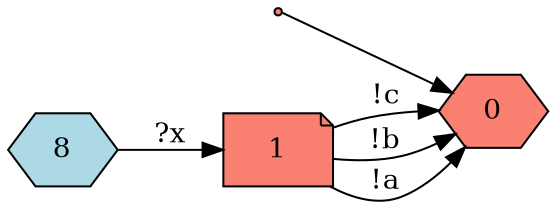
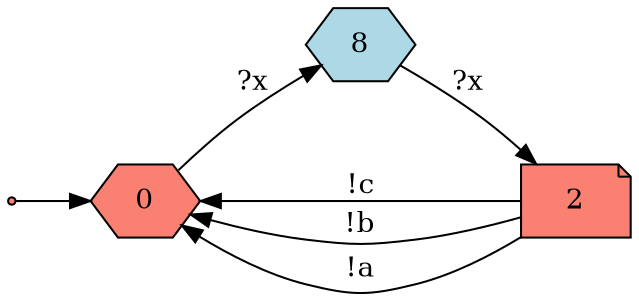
none -> (238, 119)
(278, 150) -> (576, 201)
